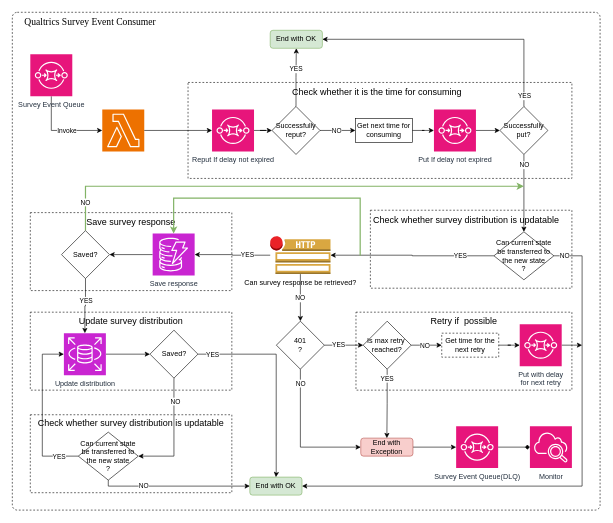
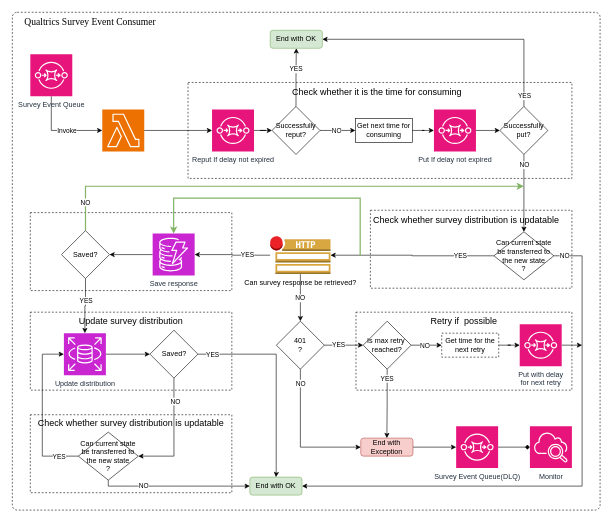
(131, 222) -> none
